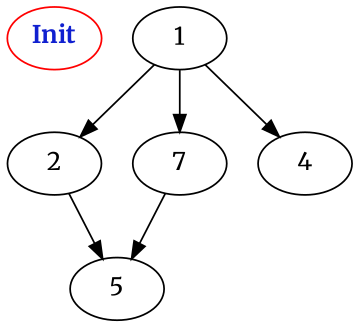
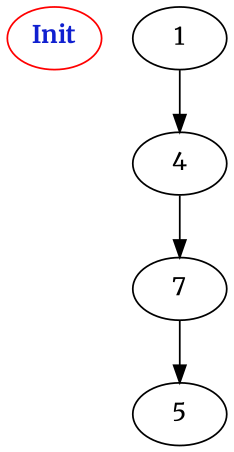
(180, 92) -> (180, 218)
(54, 164) -> none
